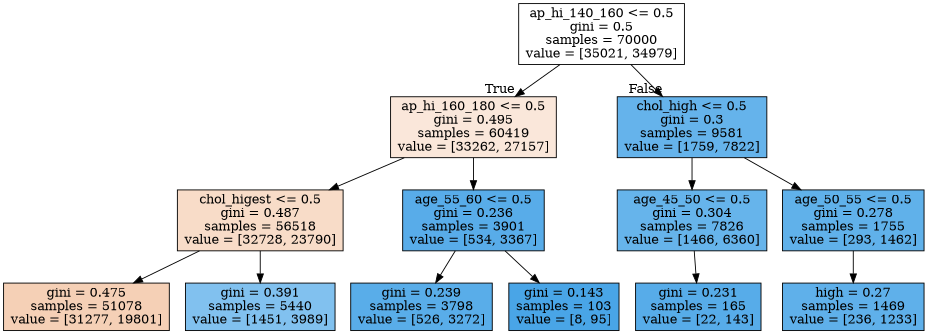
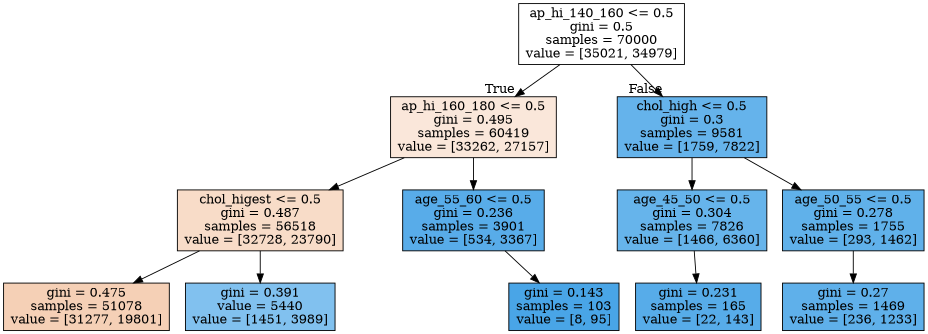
(260, 307) -> (260, 307)
(421, 307) -> none
(853, 307) -> (853, 307)
